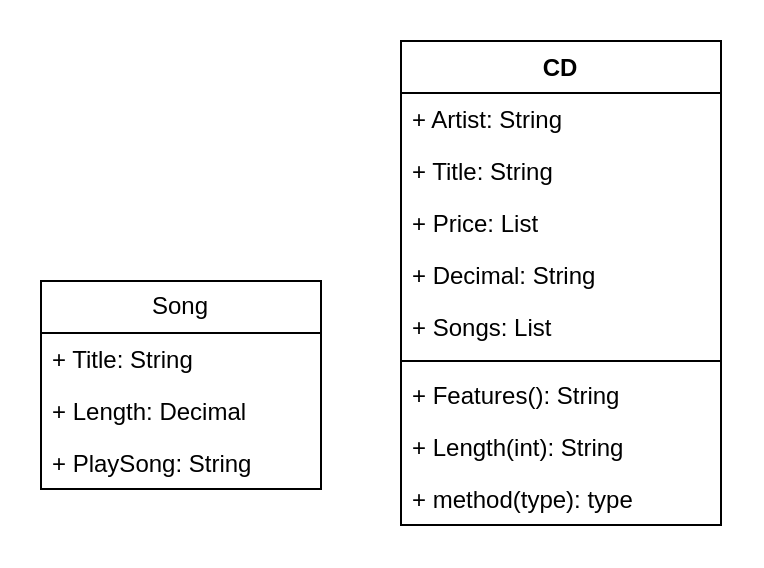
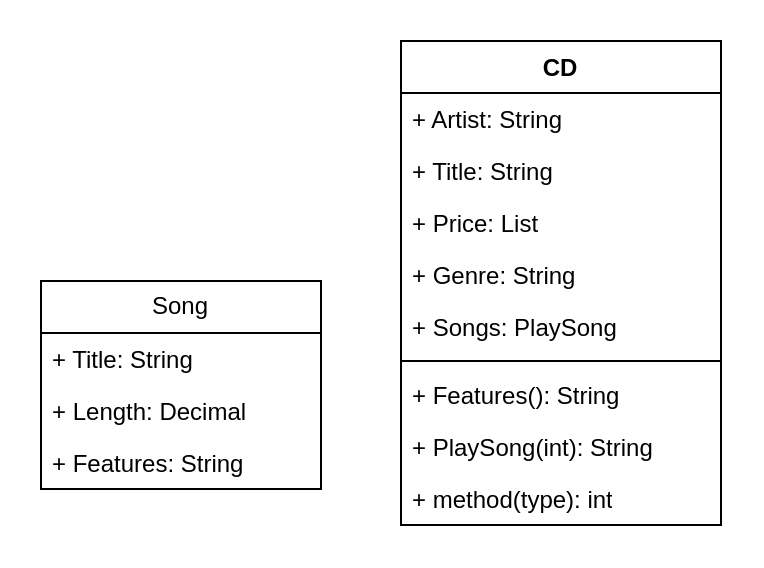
(509, 277) -> (501, 277)
(488, 329) -> (515, 329)
(539, 449) -> (549, 449)
(158, 465) -> (161, 465)
(538, 501) -> (528, 501)
